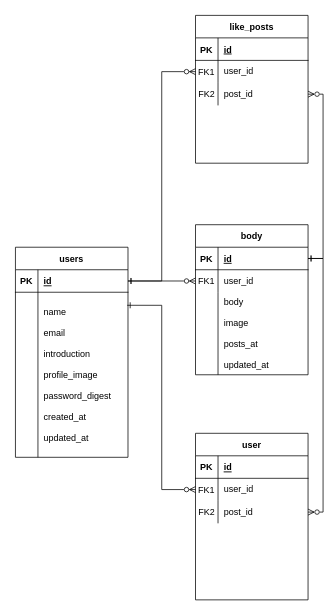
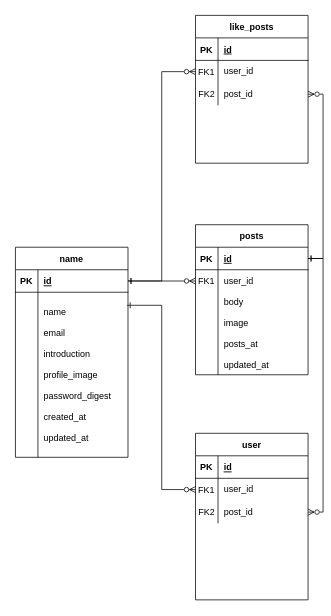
(251, 236) -> (251, 236)
(71, 259) -> (71, 259)
